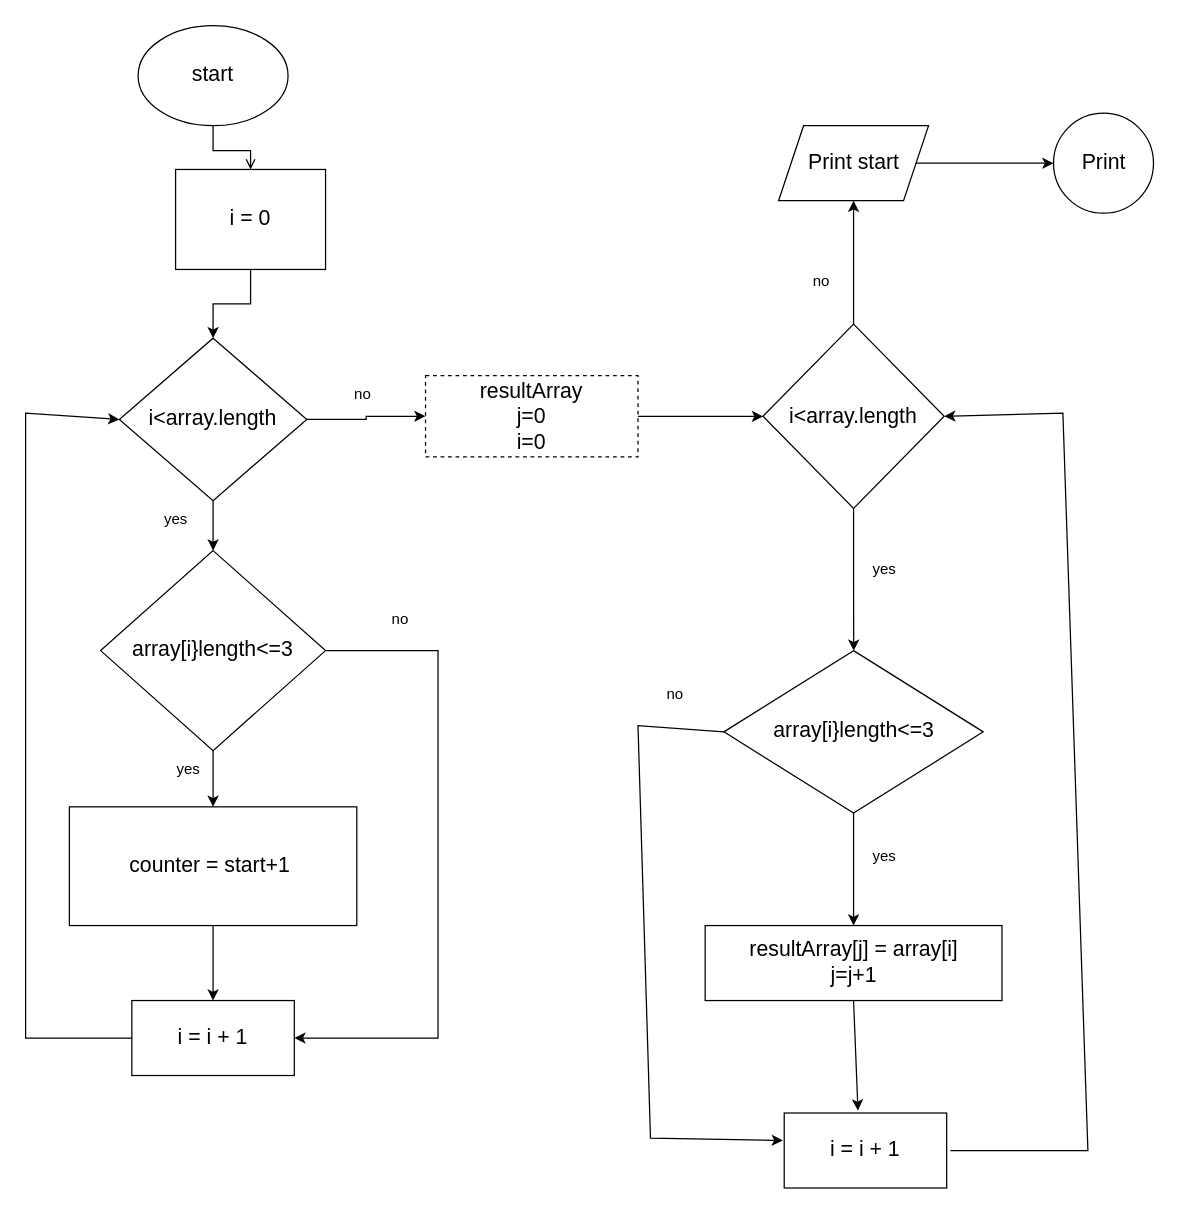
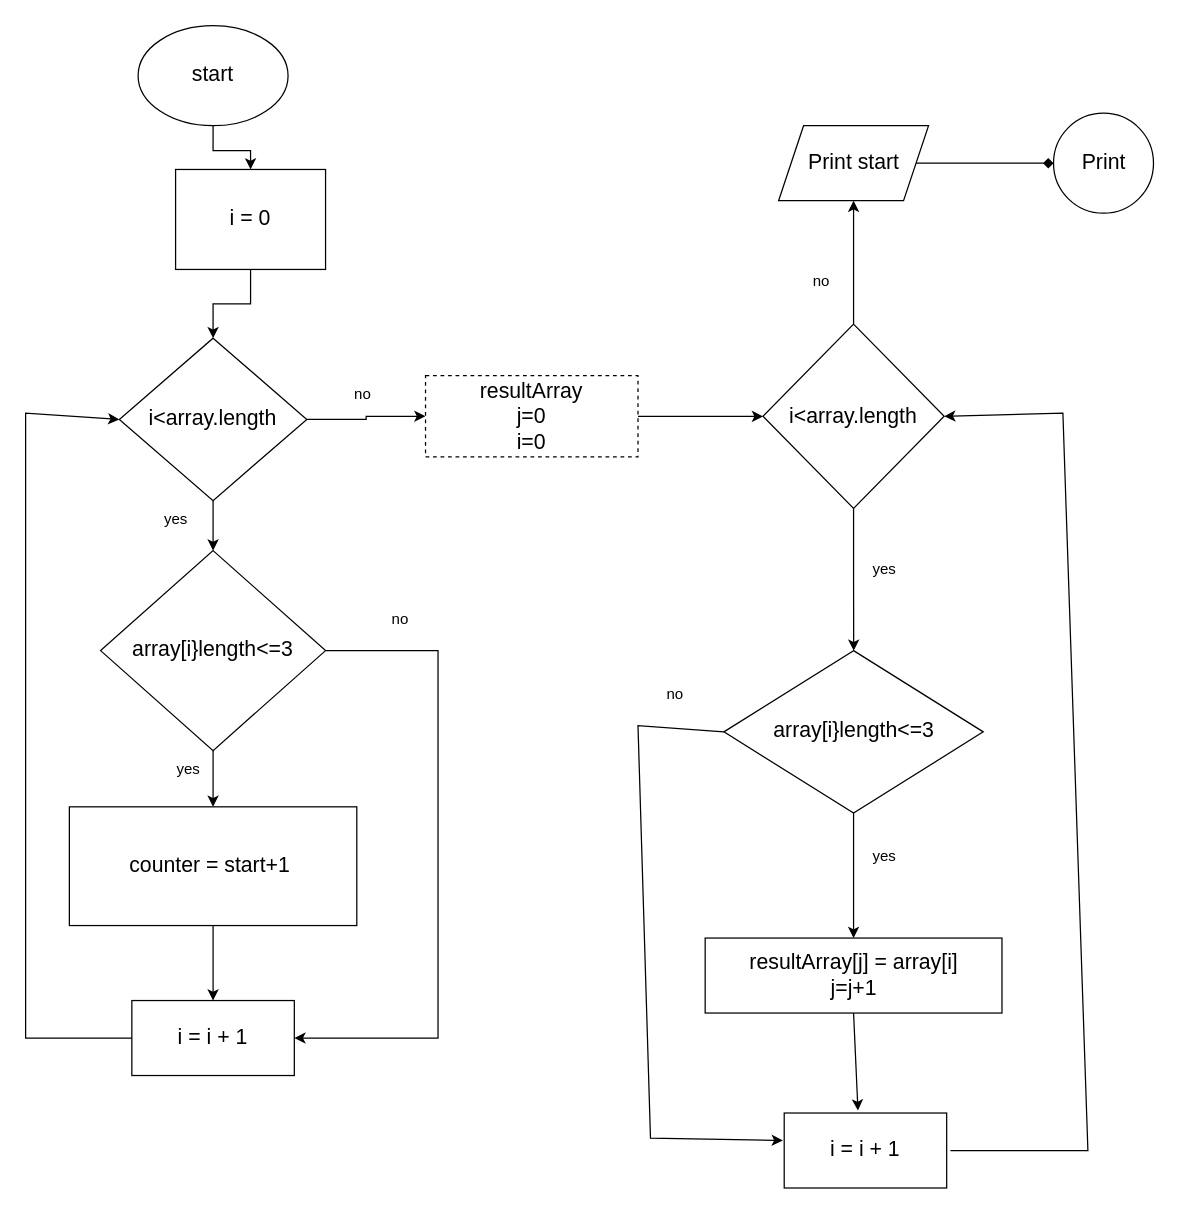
(251, 161) -> (251, 159)
(1044, 163) -> (1043, 163)
(854, 963) -> (854, 976)
